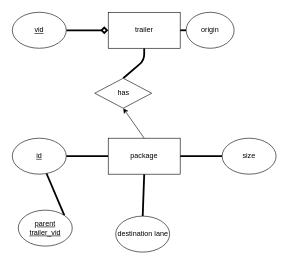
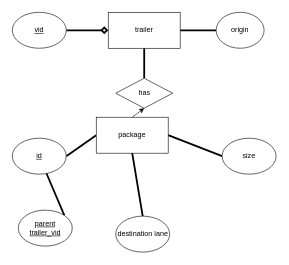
(210, 30) -> (240, 30)
(123, 93) -> (144, 93)
(144, 156) -> (132, 135)
